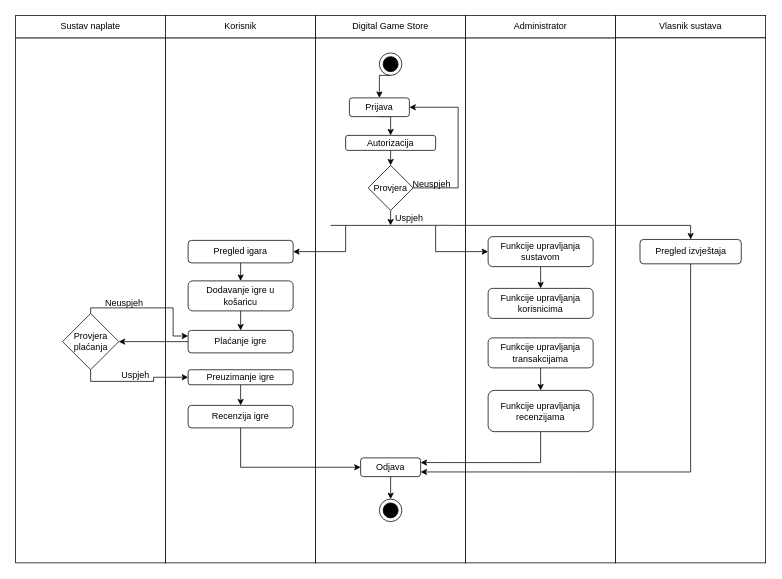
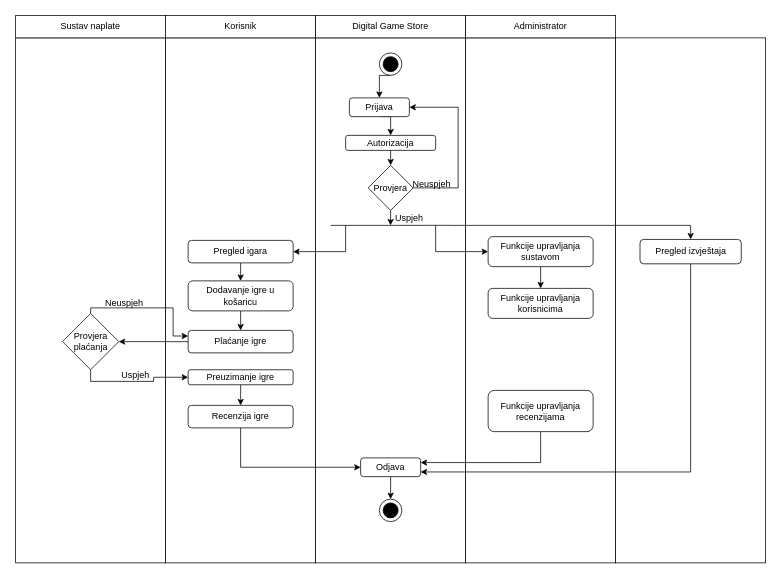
(690, 27) -> none
(540, 353) -> none
(540, 376) -> none
